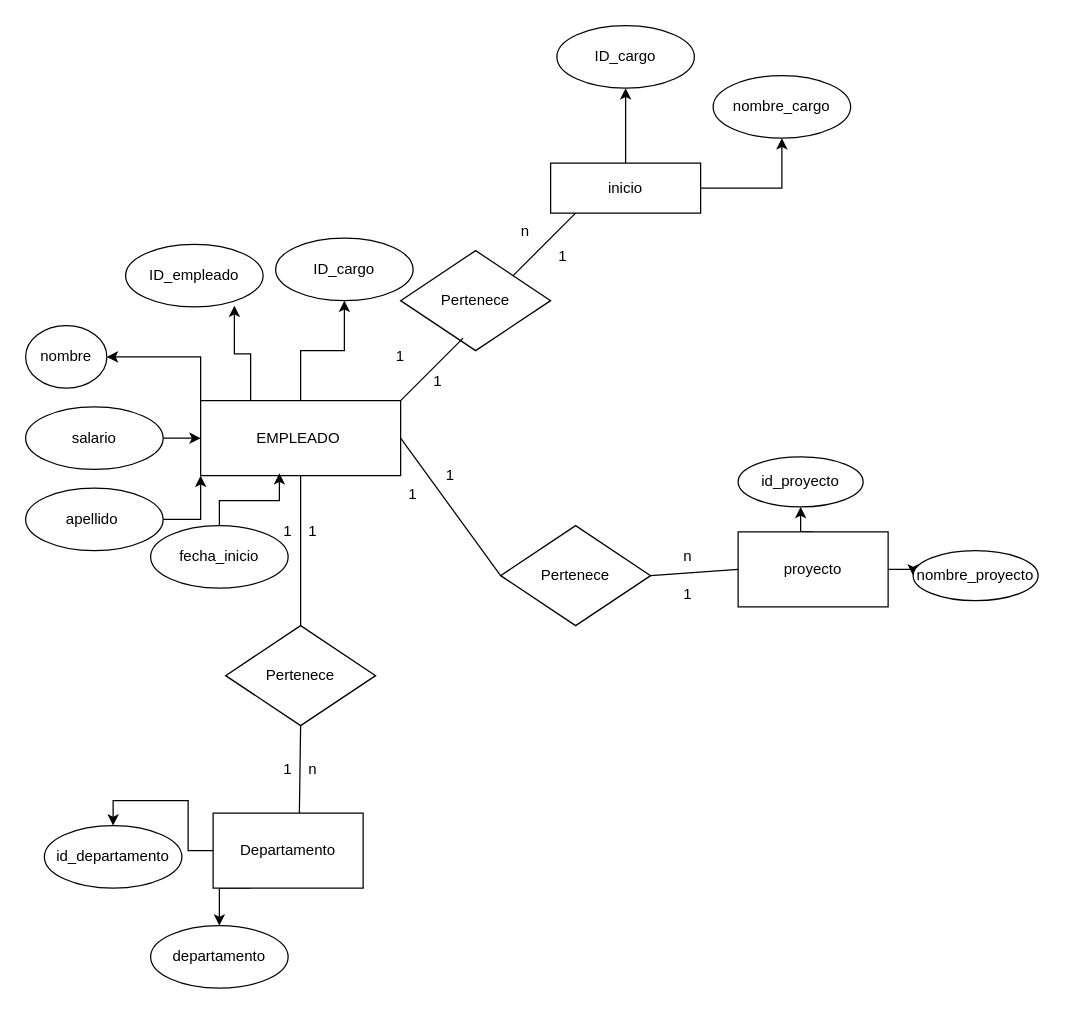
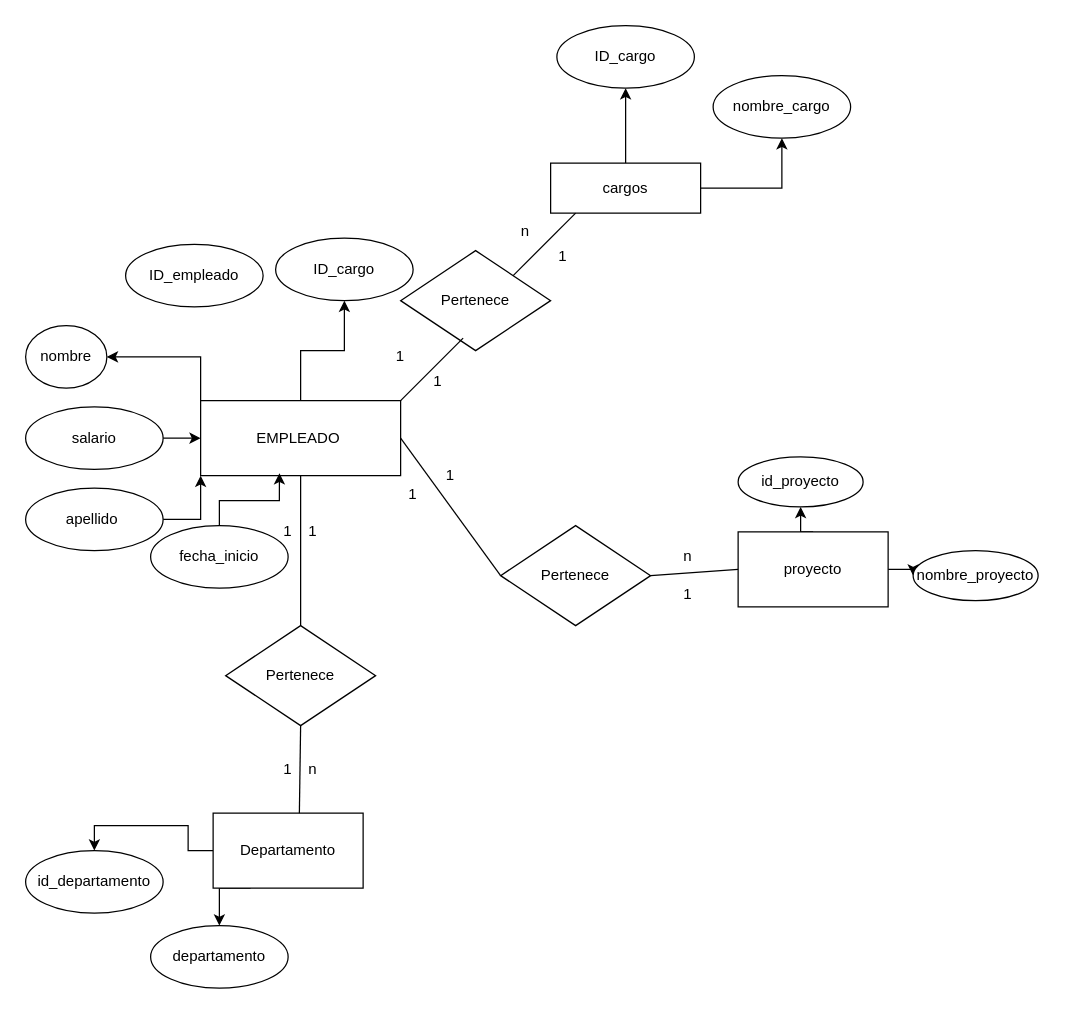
(626, 188) -> (626, 188)
(246, 354) -> none
(113, 857) -> (94, 882)
